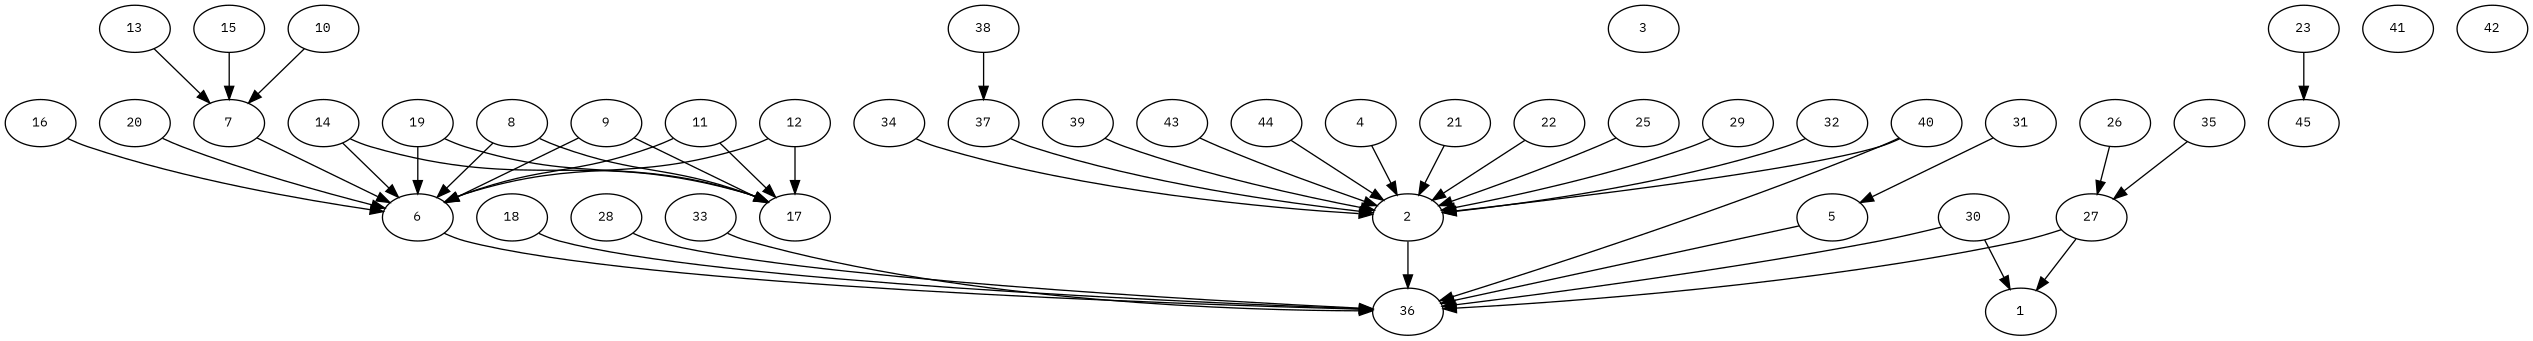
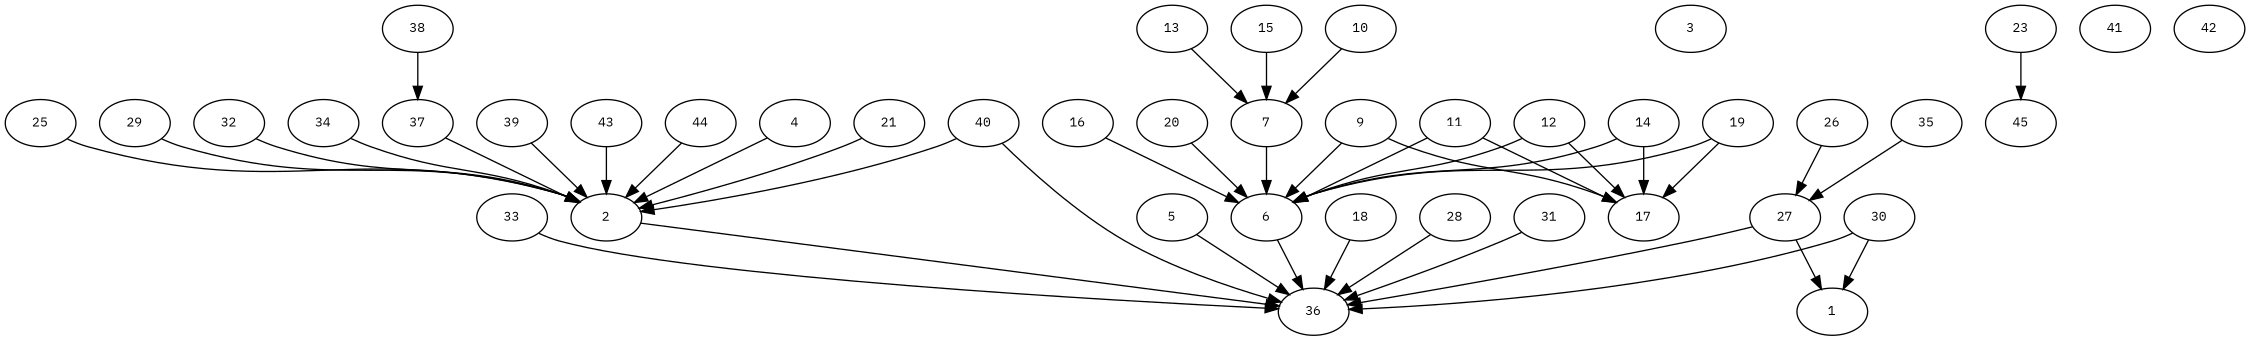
(512, 123) -> none
(1549, 123) -> none
(1933, 167) -> (1440, 266)
